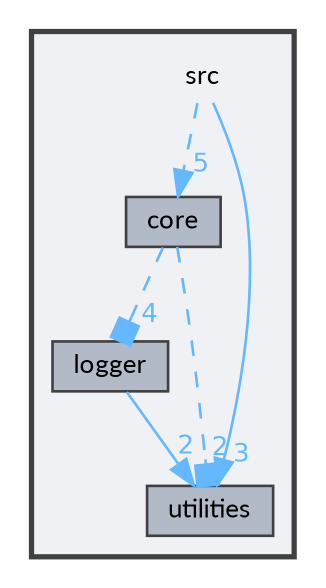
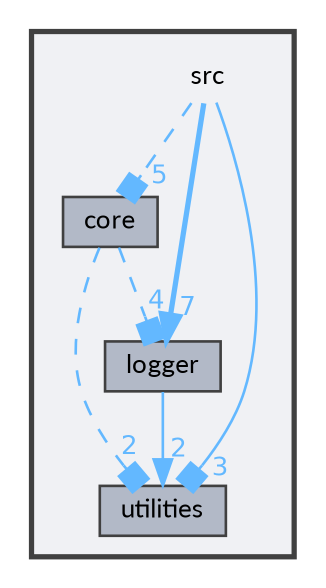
(190, 137) -> (166, 139)
none -> (187, 209)
(250, 279) -> (256, 288)
